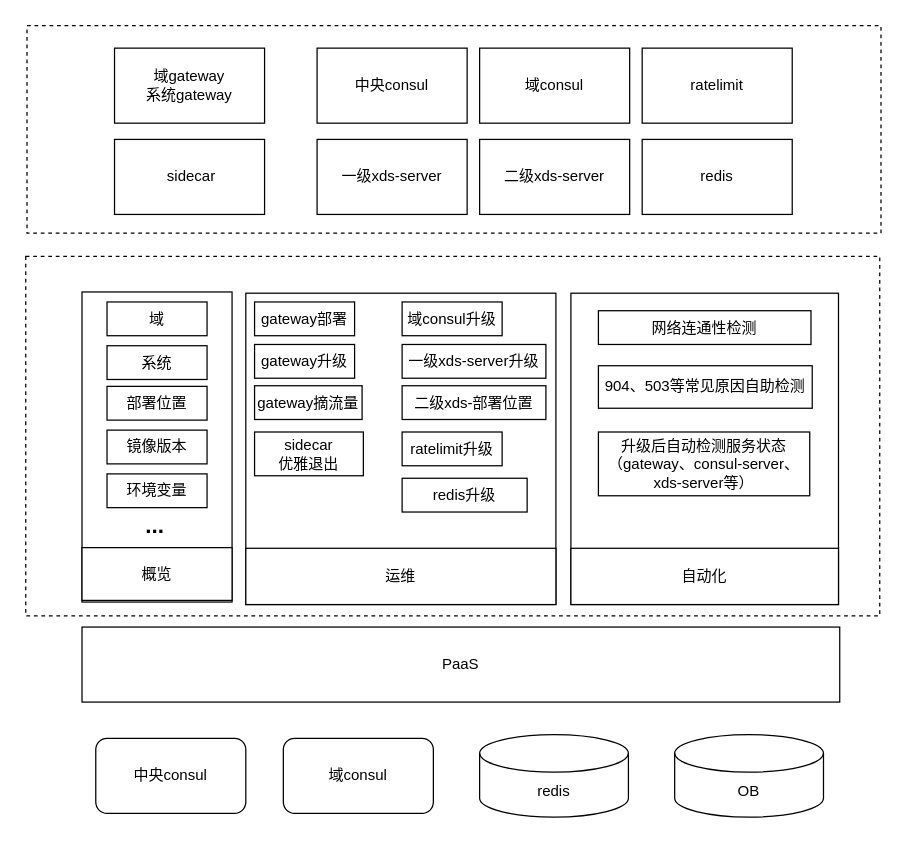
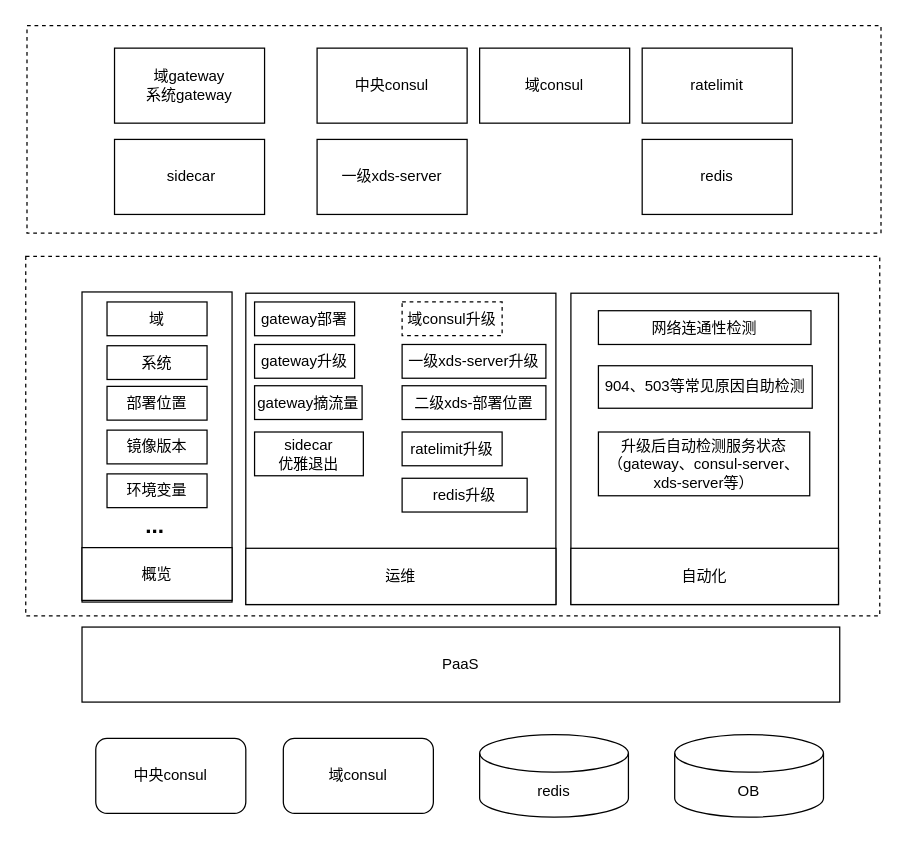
(554, 177) -> none
(452, 319) -> (452, 319)
